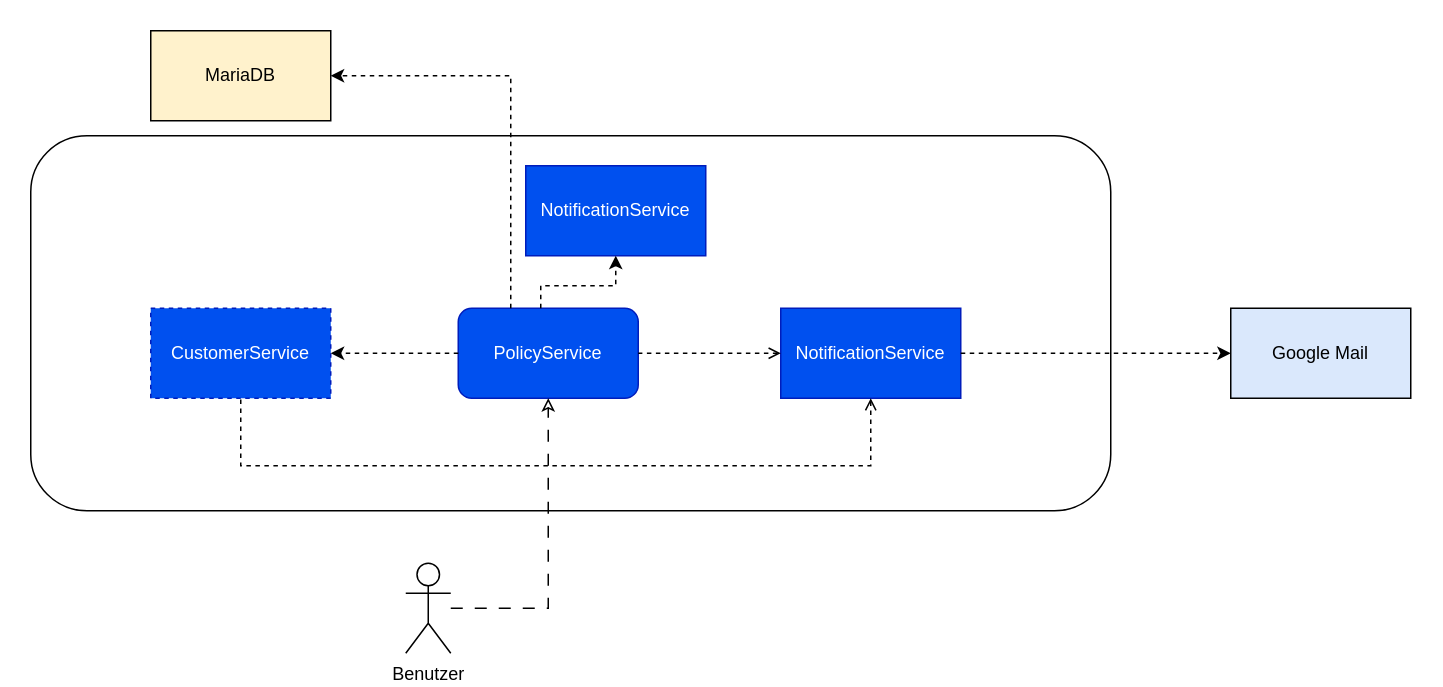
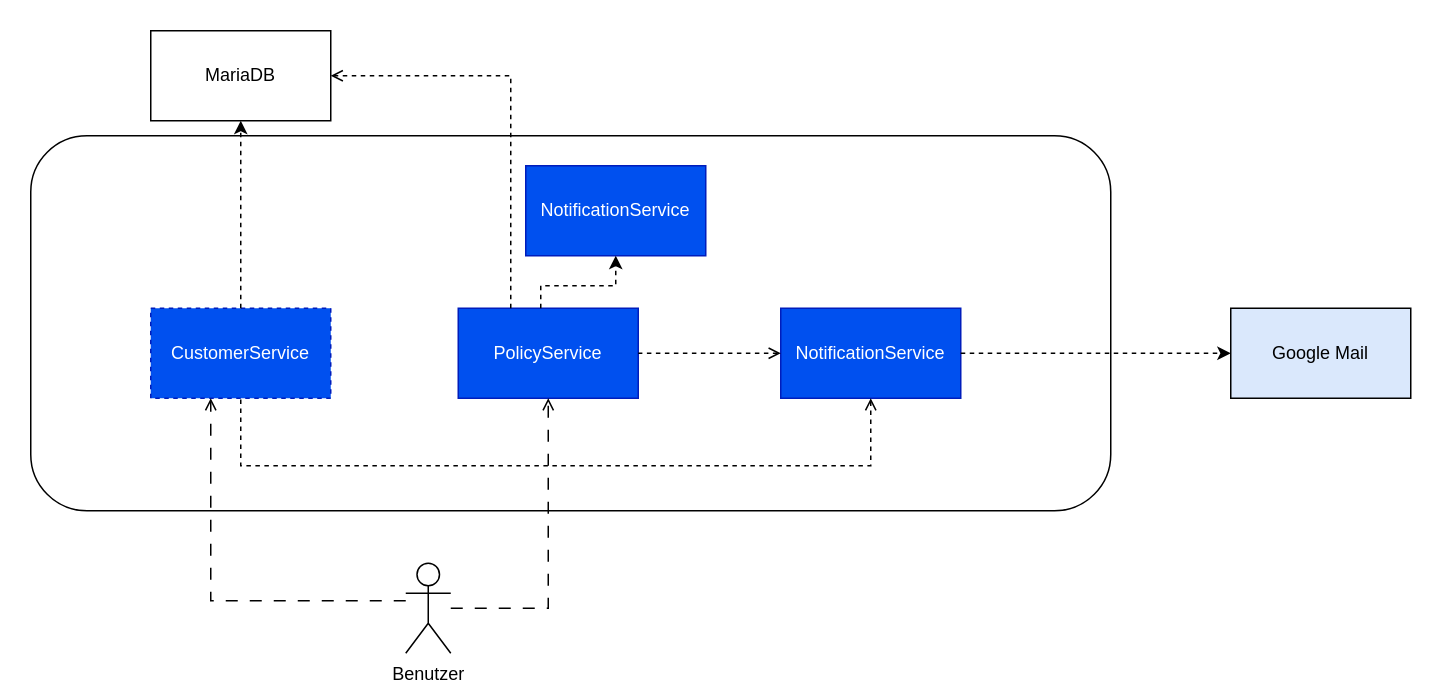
(241, 76) -> (241, 76)
(342, 76) -> (339, 76)
none -> (241, 221)
(400, 353) -> none
(548, 353) -> (548, 353)
(548, 410) -> (548, 408)
none -> (376, 601)
